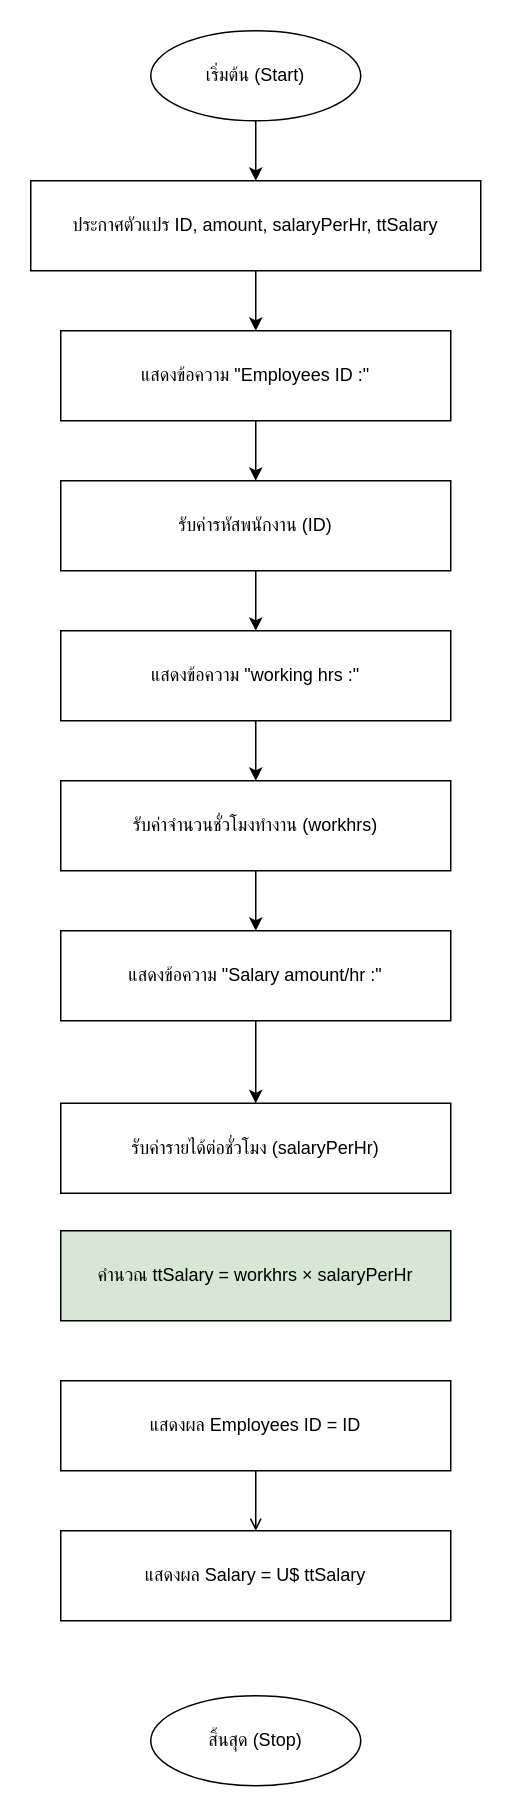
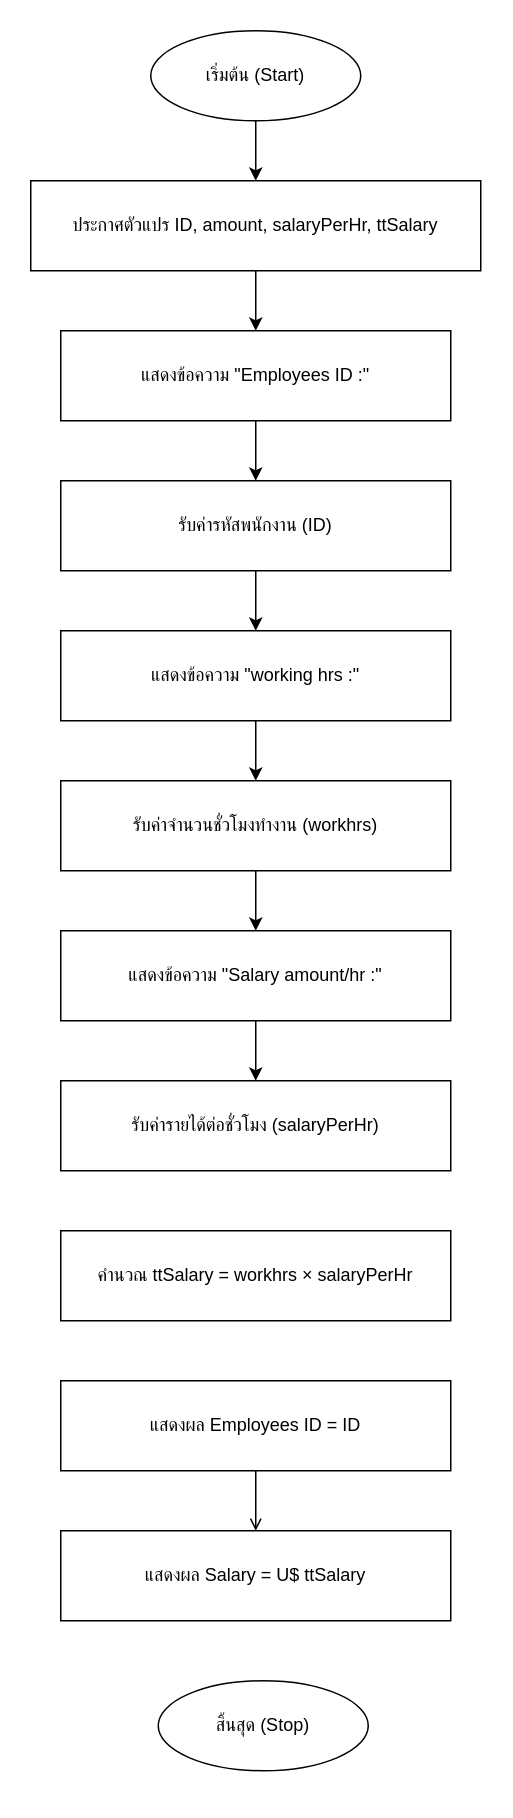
(256, 1148) -> (256, 1126)
(256, 1276) -> (256, 1276)
(256, 1741) -> (263, 1726)
